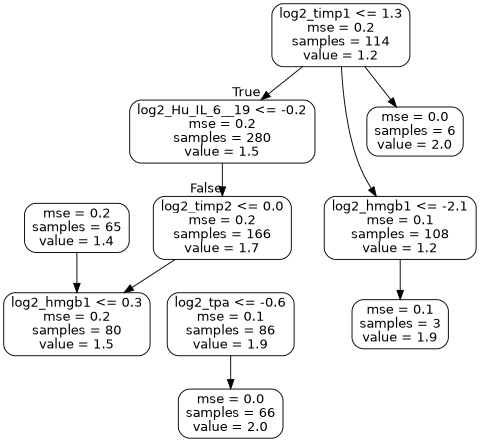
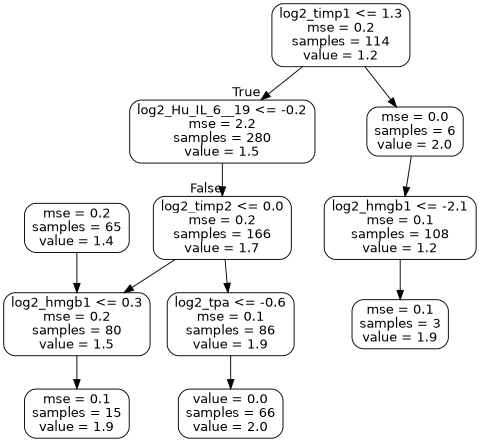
(349, 130) -> (409, 172)
(222, 132) -> (222, 132)
none -> (226, 271)
none -> (77, 414)
(231, 414) -> (231, 414)
